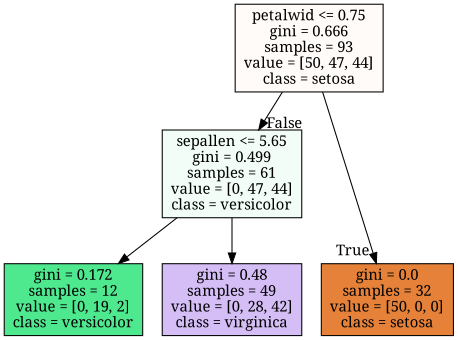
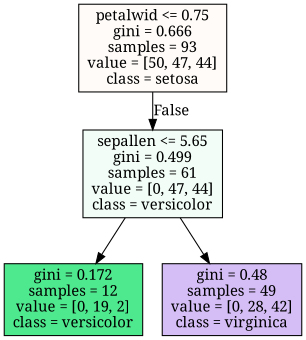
(387, 300) -> none
